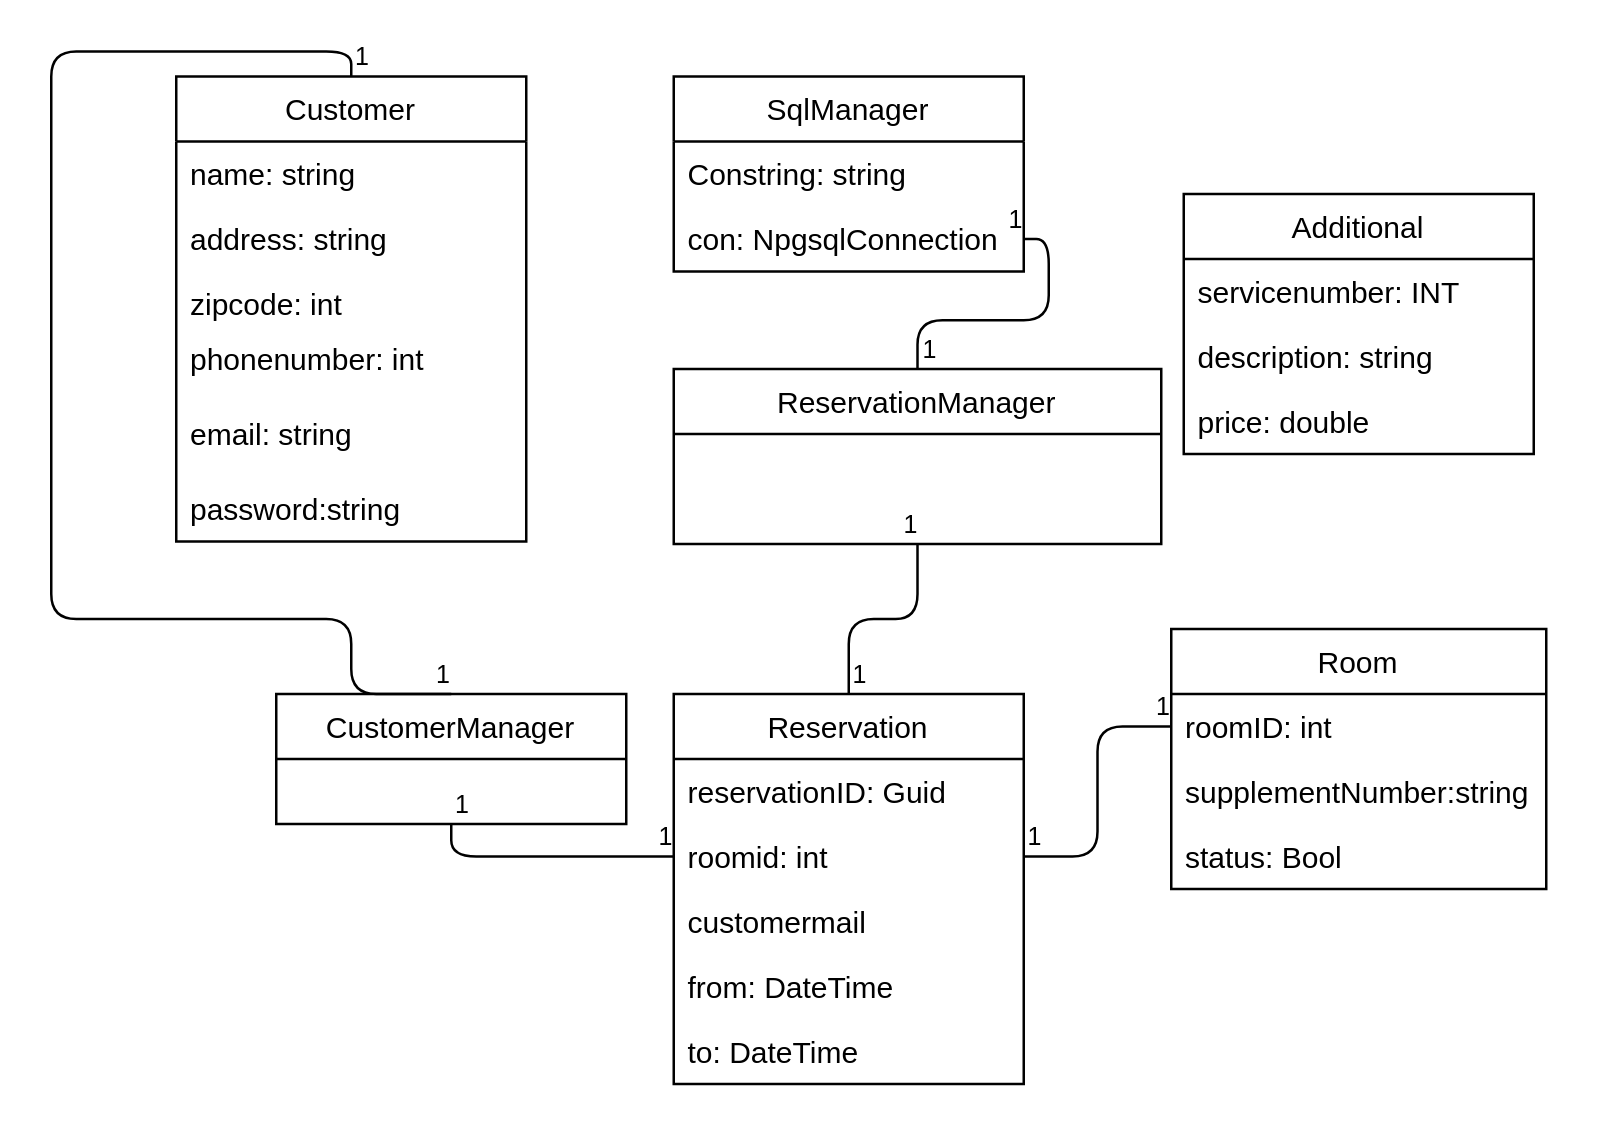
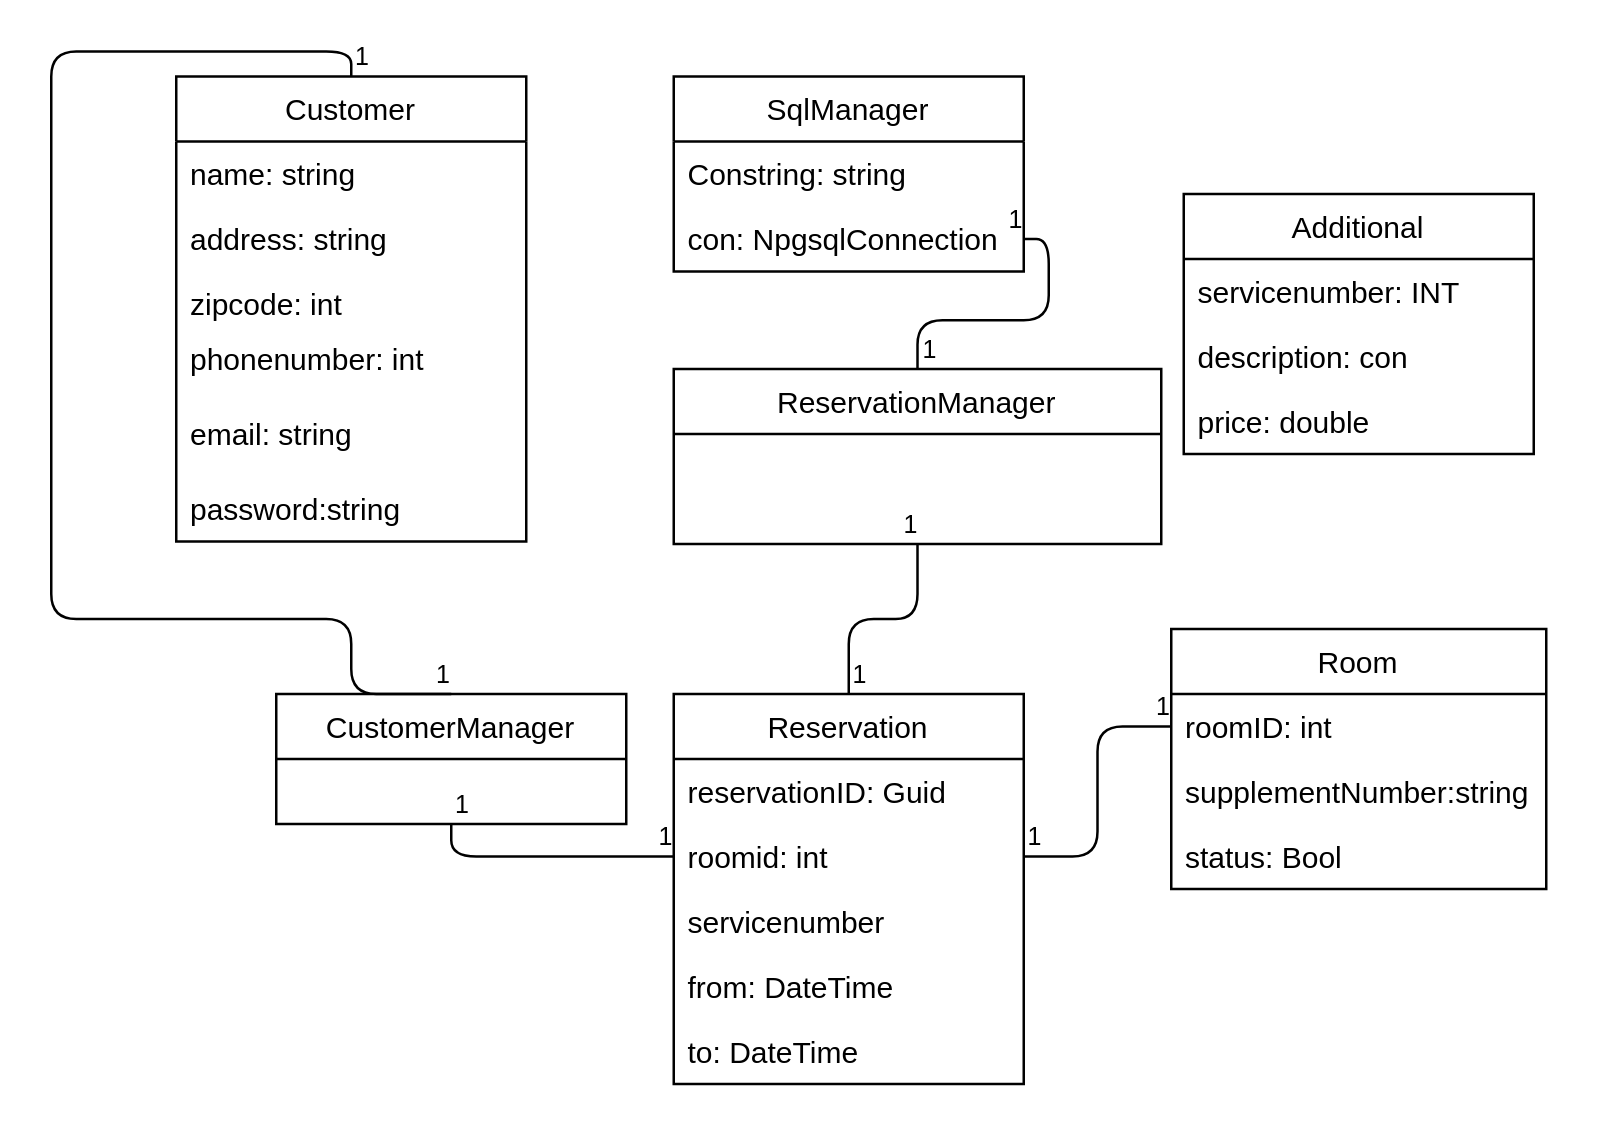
(1338, 358) -> (1316, 358)
(781, 923) -> (793, 923)
